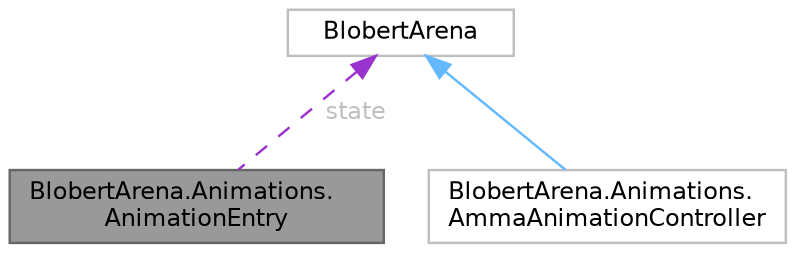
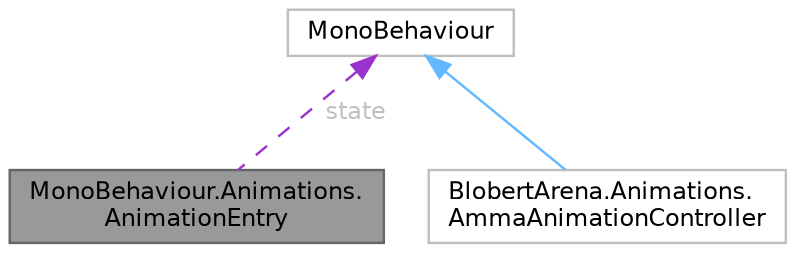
(401, 33) -> (401, 33)
(197, 206) -> (197, 206)
